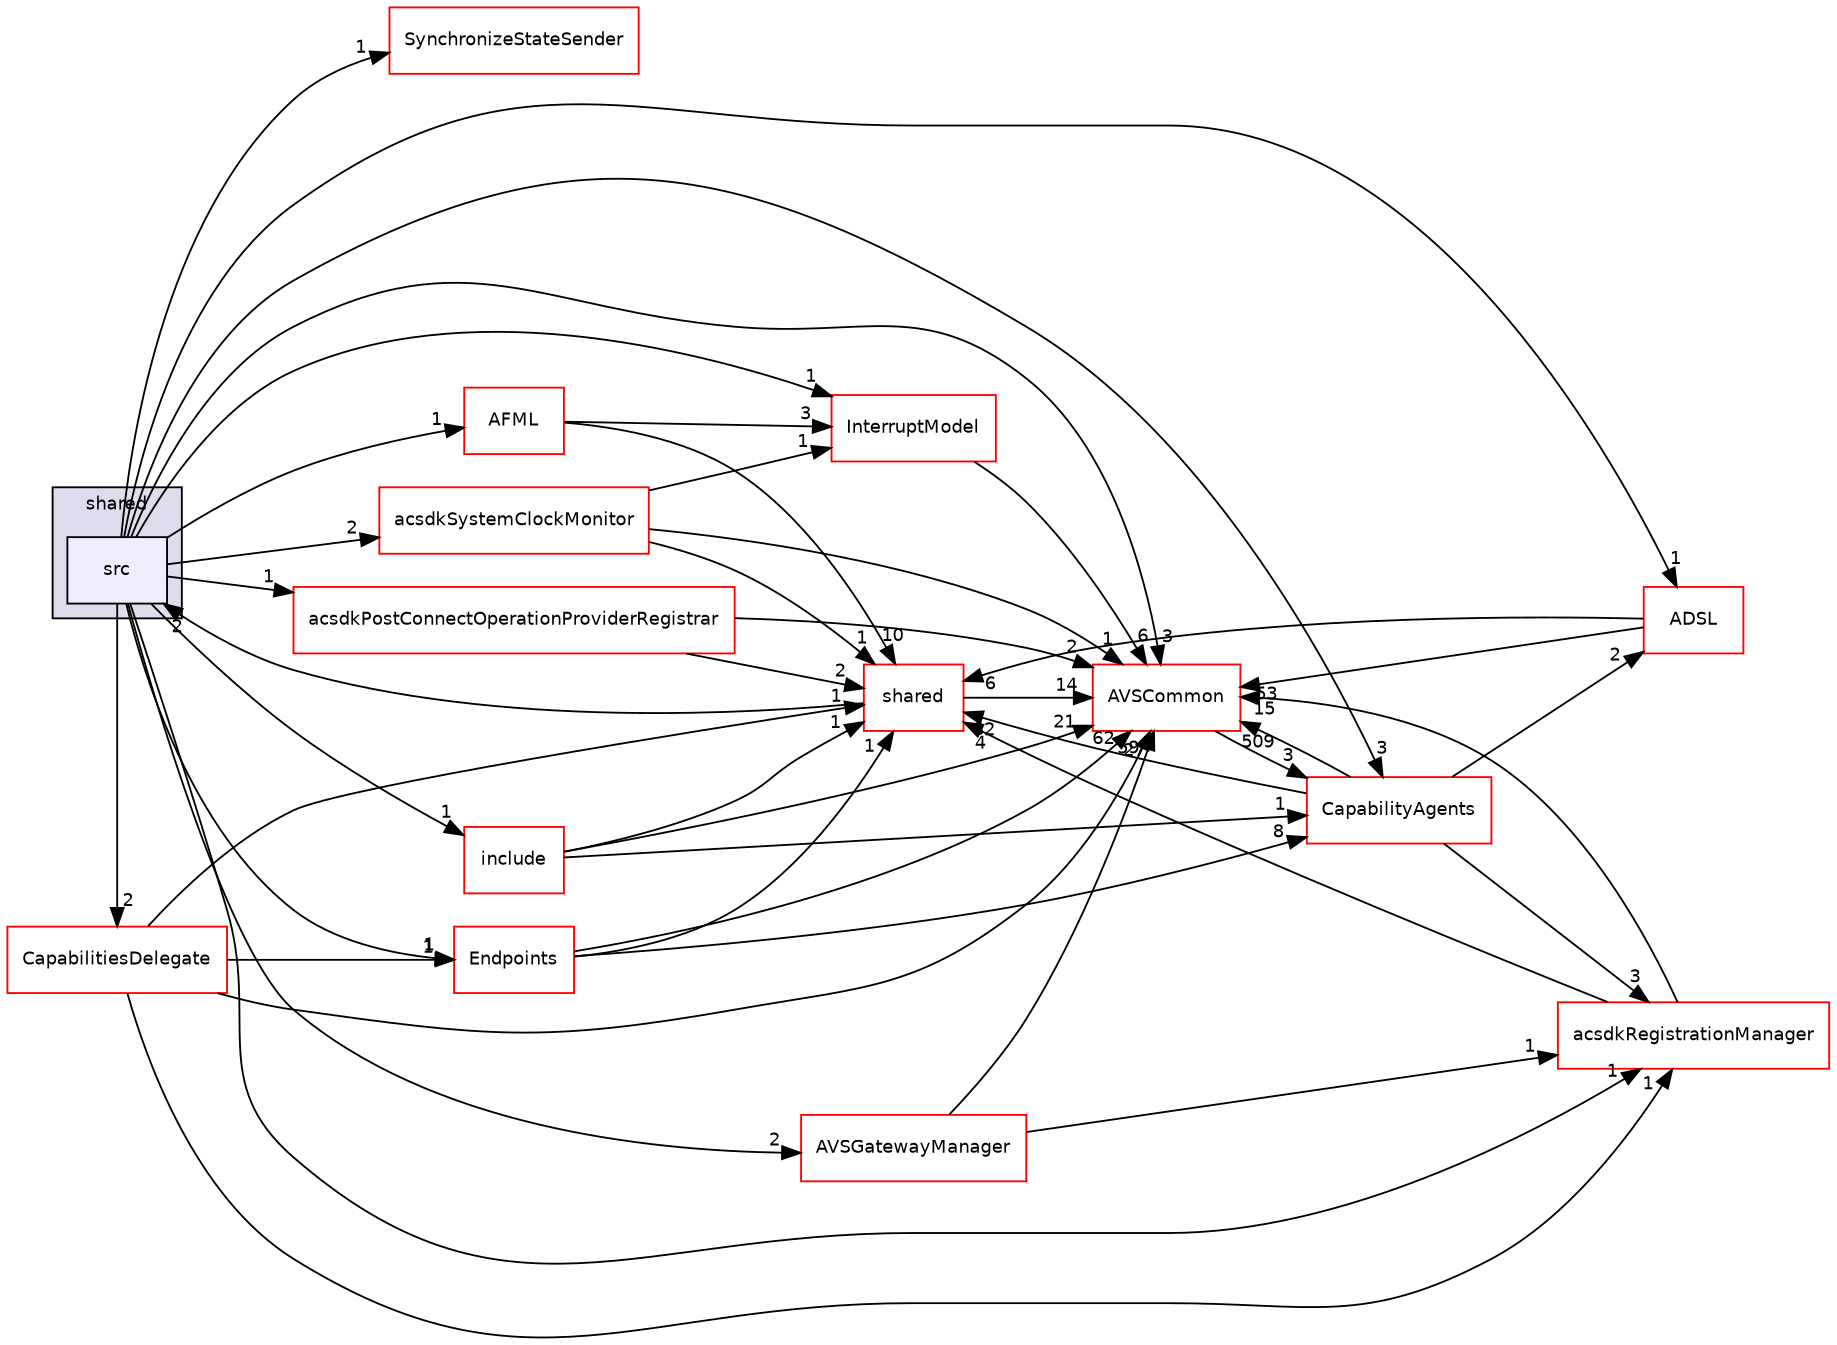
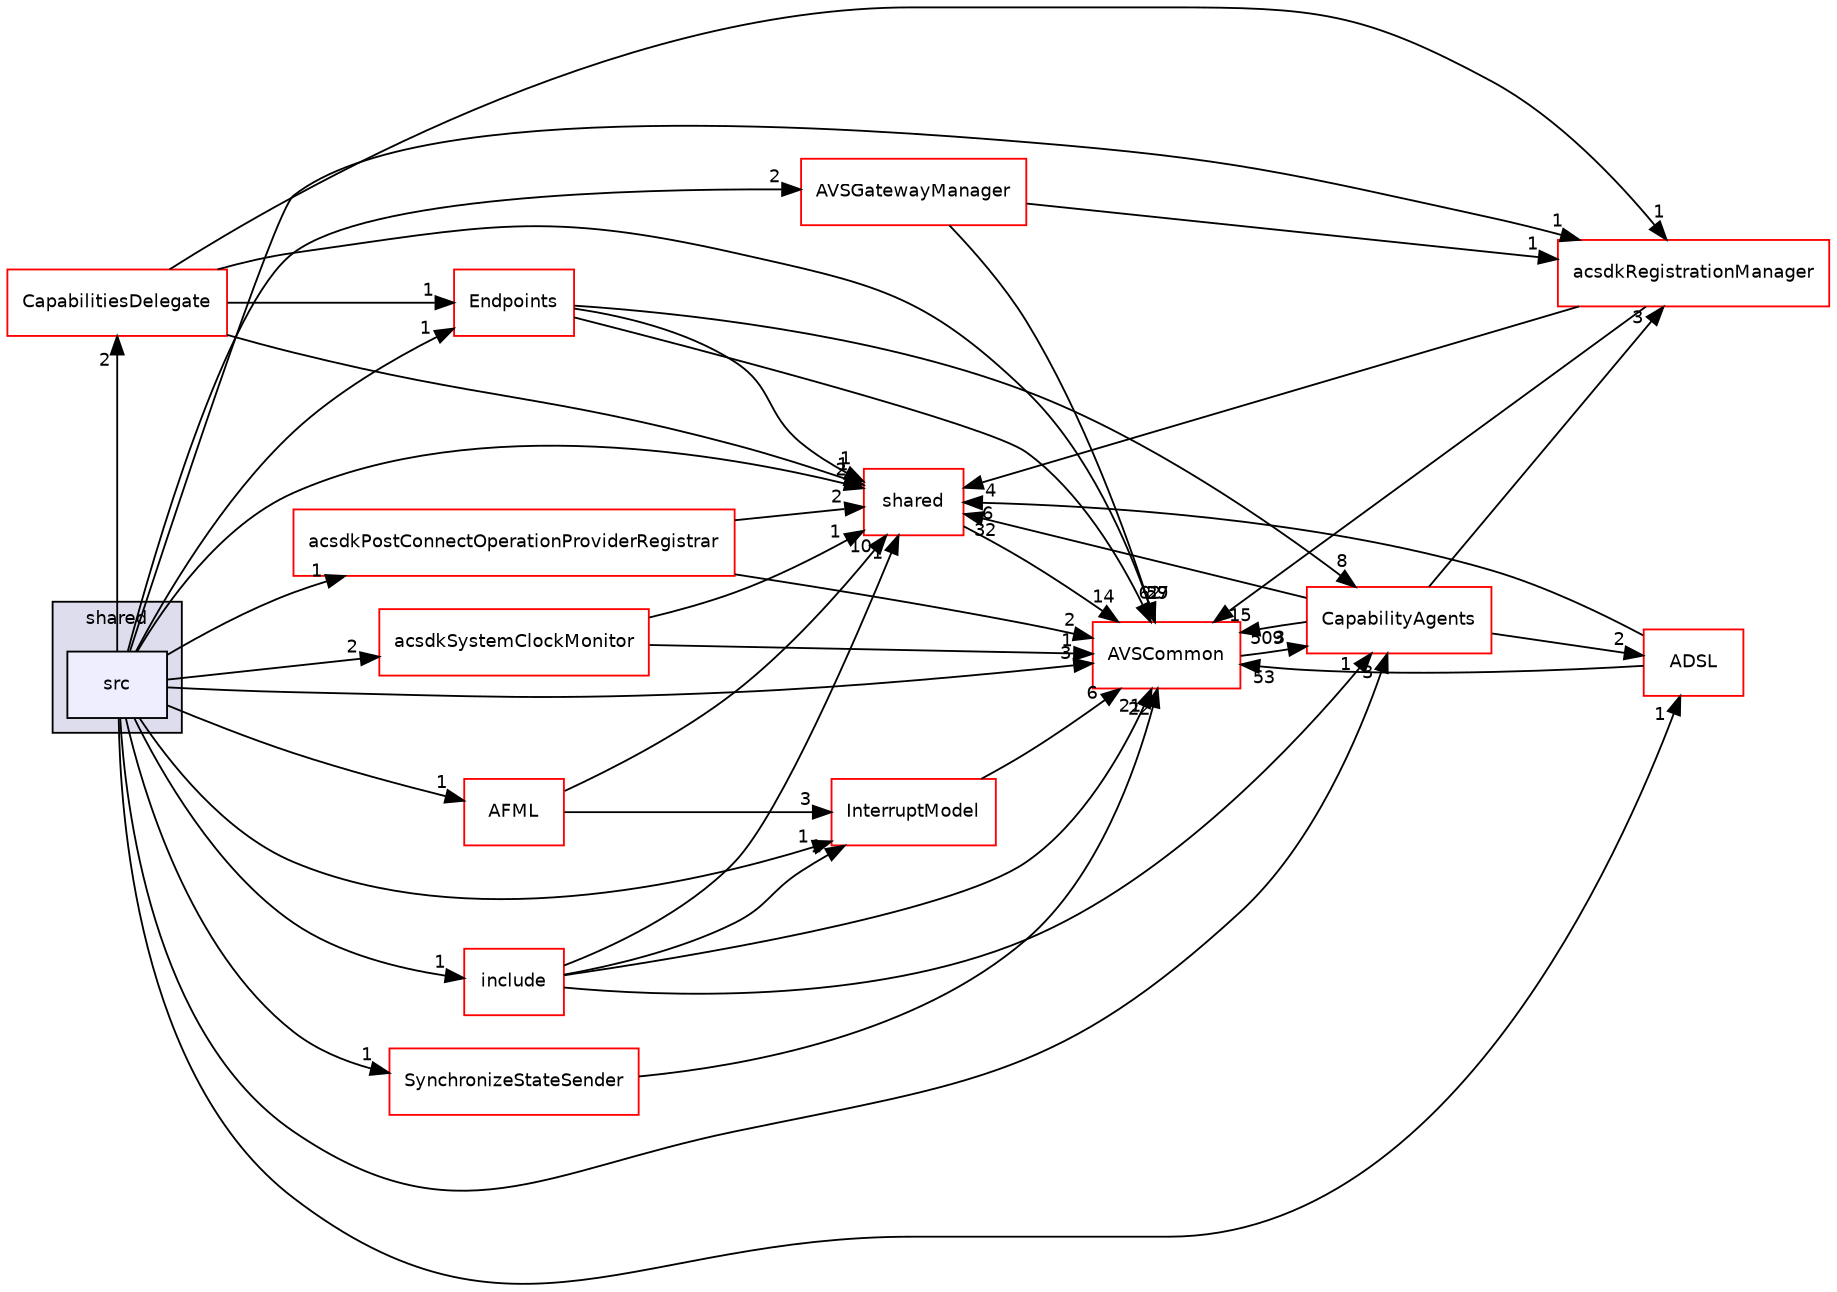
(719, 474) -> (706, 936)
(513, 707) -> (455, 452)
none -> (966, 982)
